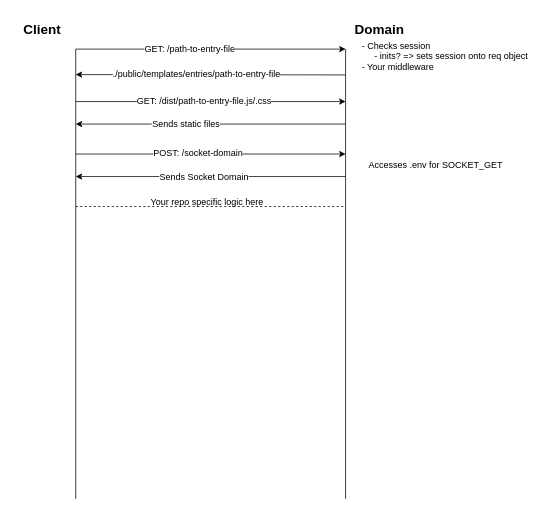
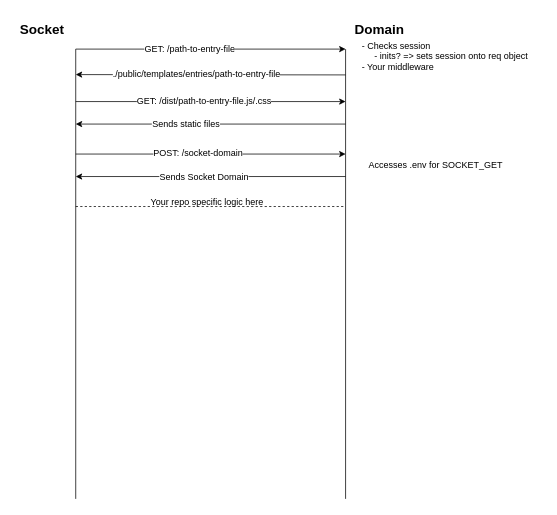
(42, 30) -> (42, 30)
